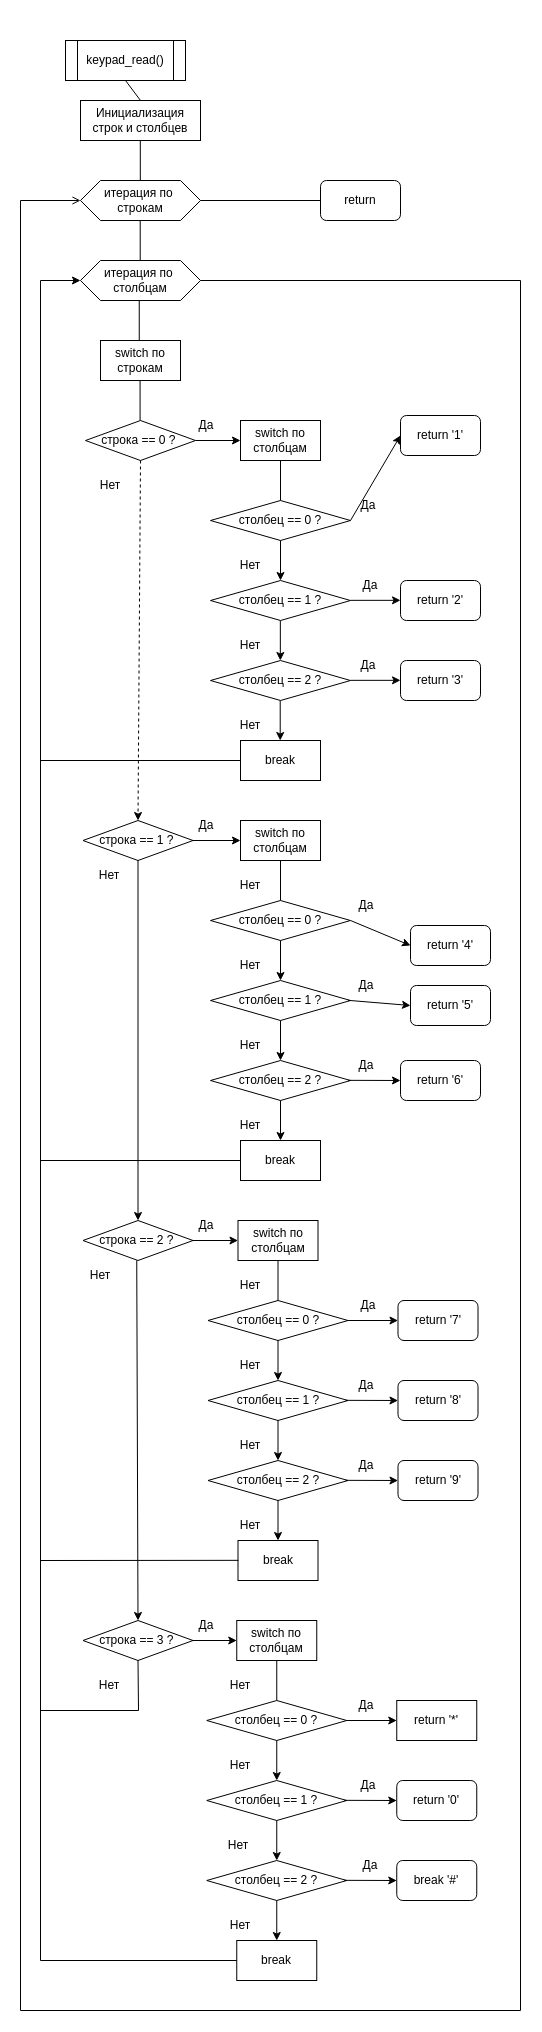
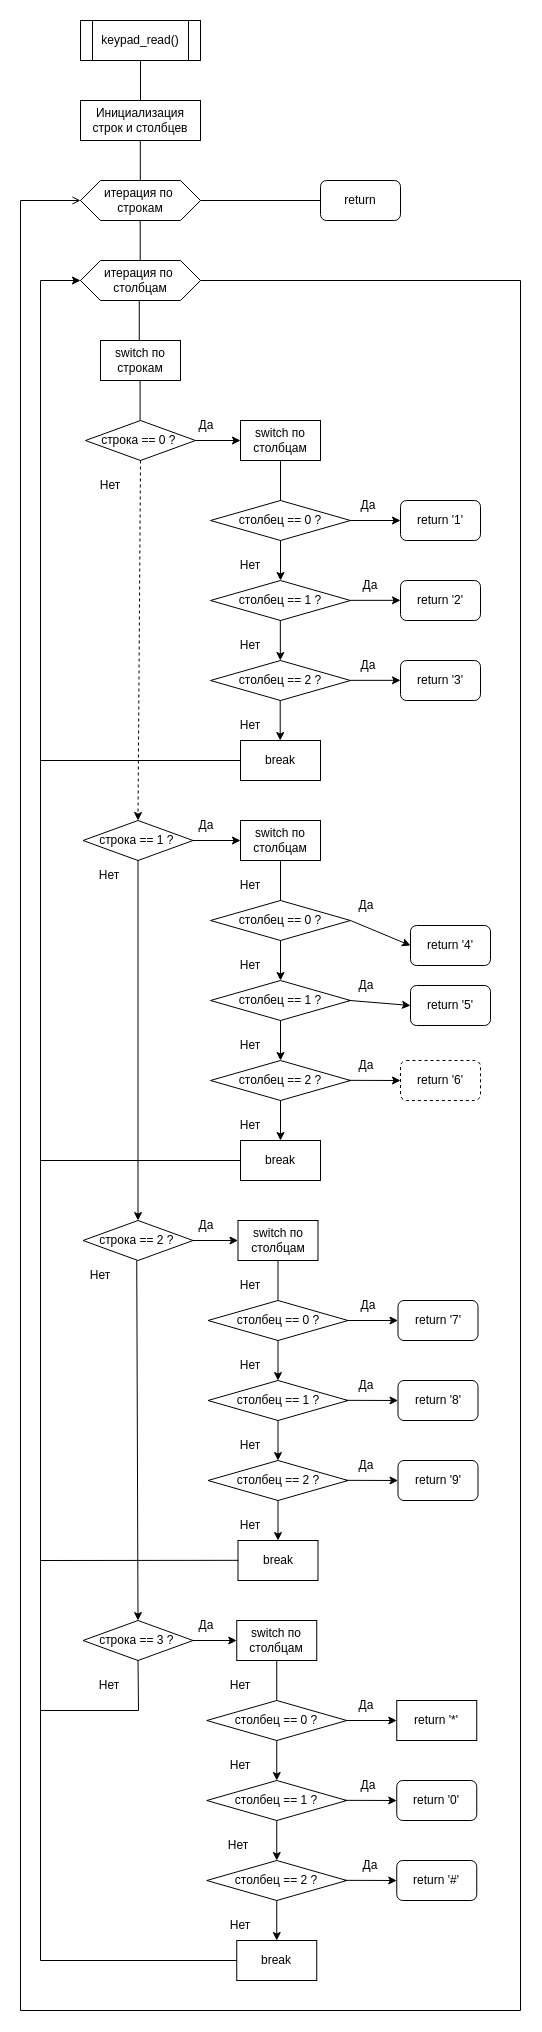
(126, 61) -> (141, 41)
(441, 436) -> (441, 521)
(441, 1081) -> (441, 1081)
(437, 1881) -> (437, 1881)
